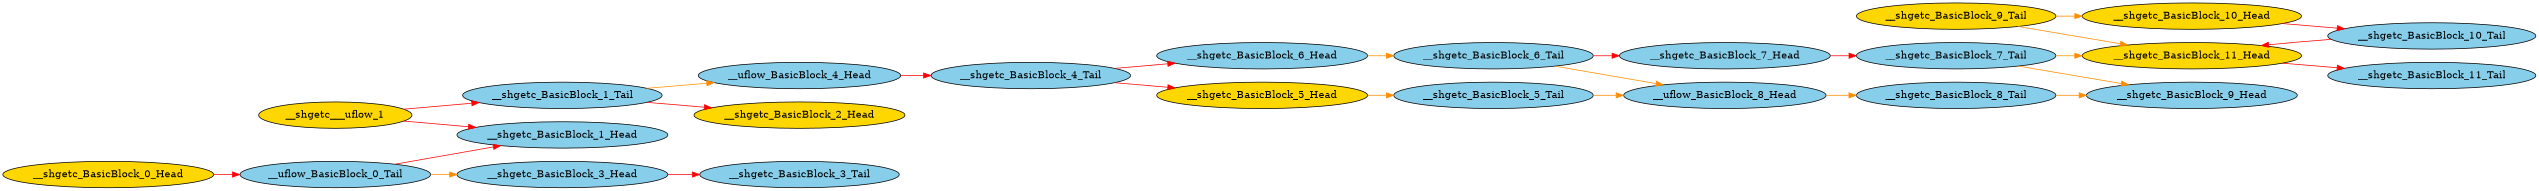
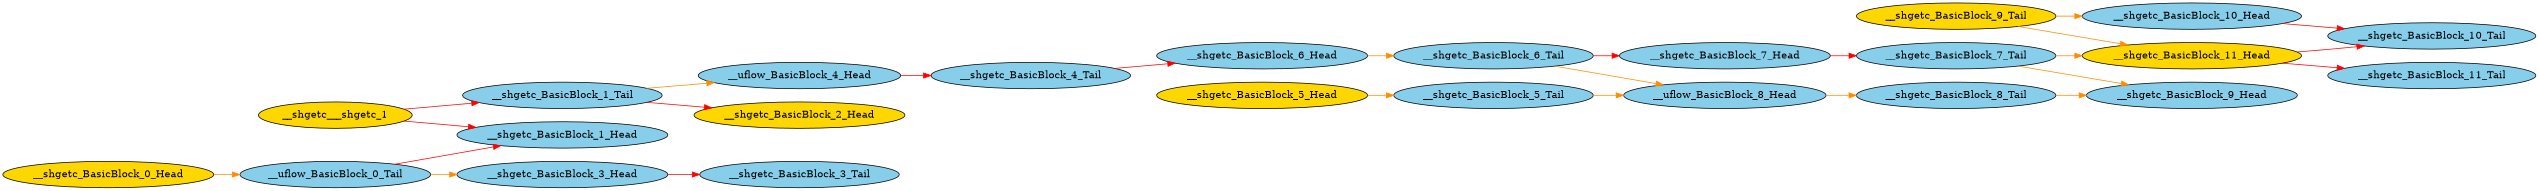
(2192, 16) -> (2192, 16)
(2300, 42) -> (2327, 49)
(1141, 85) -> none
(335, 115) -> (335, 115)
(223, 175) -> (223, 175)
